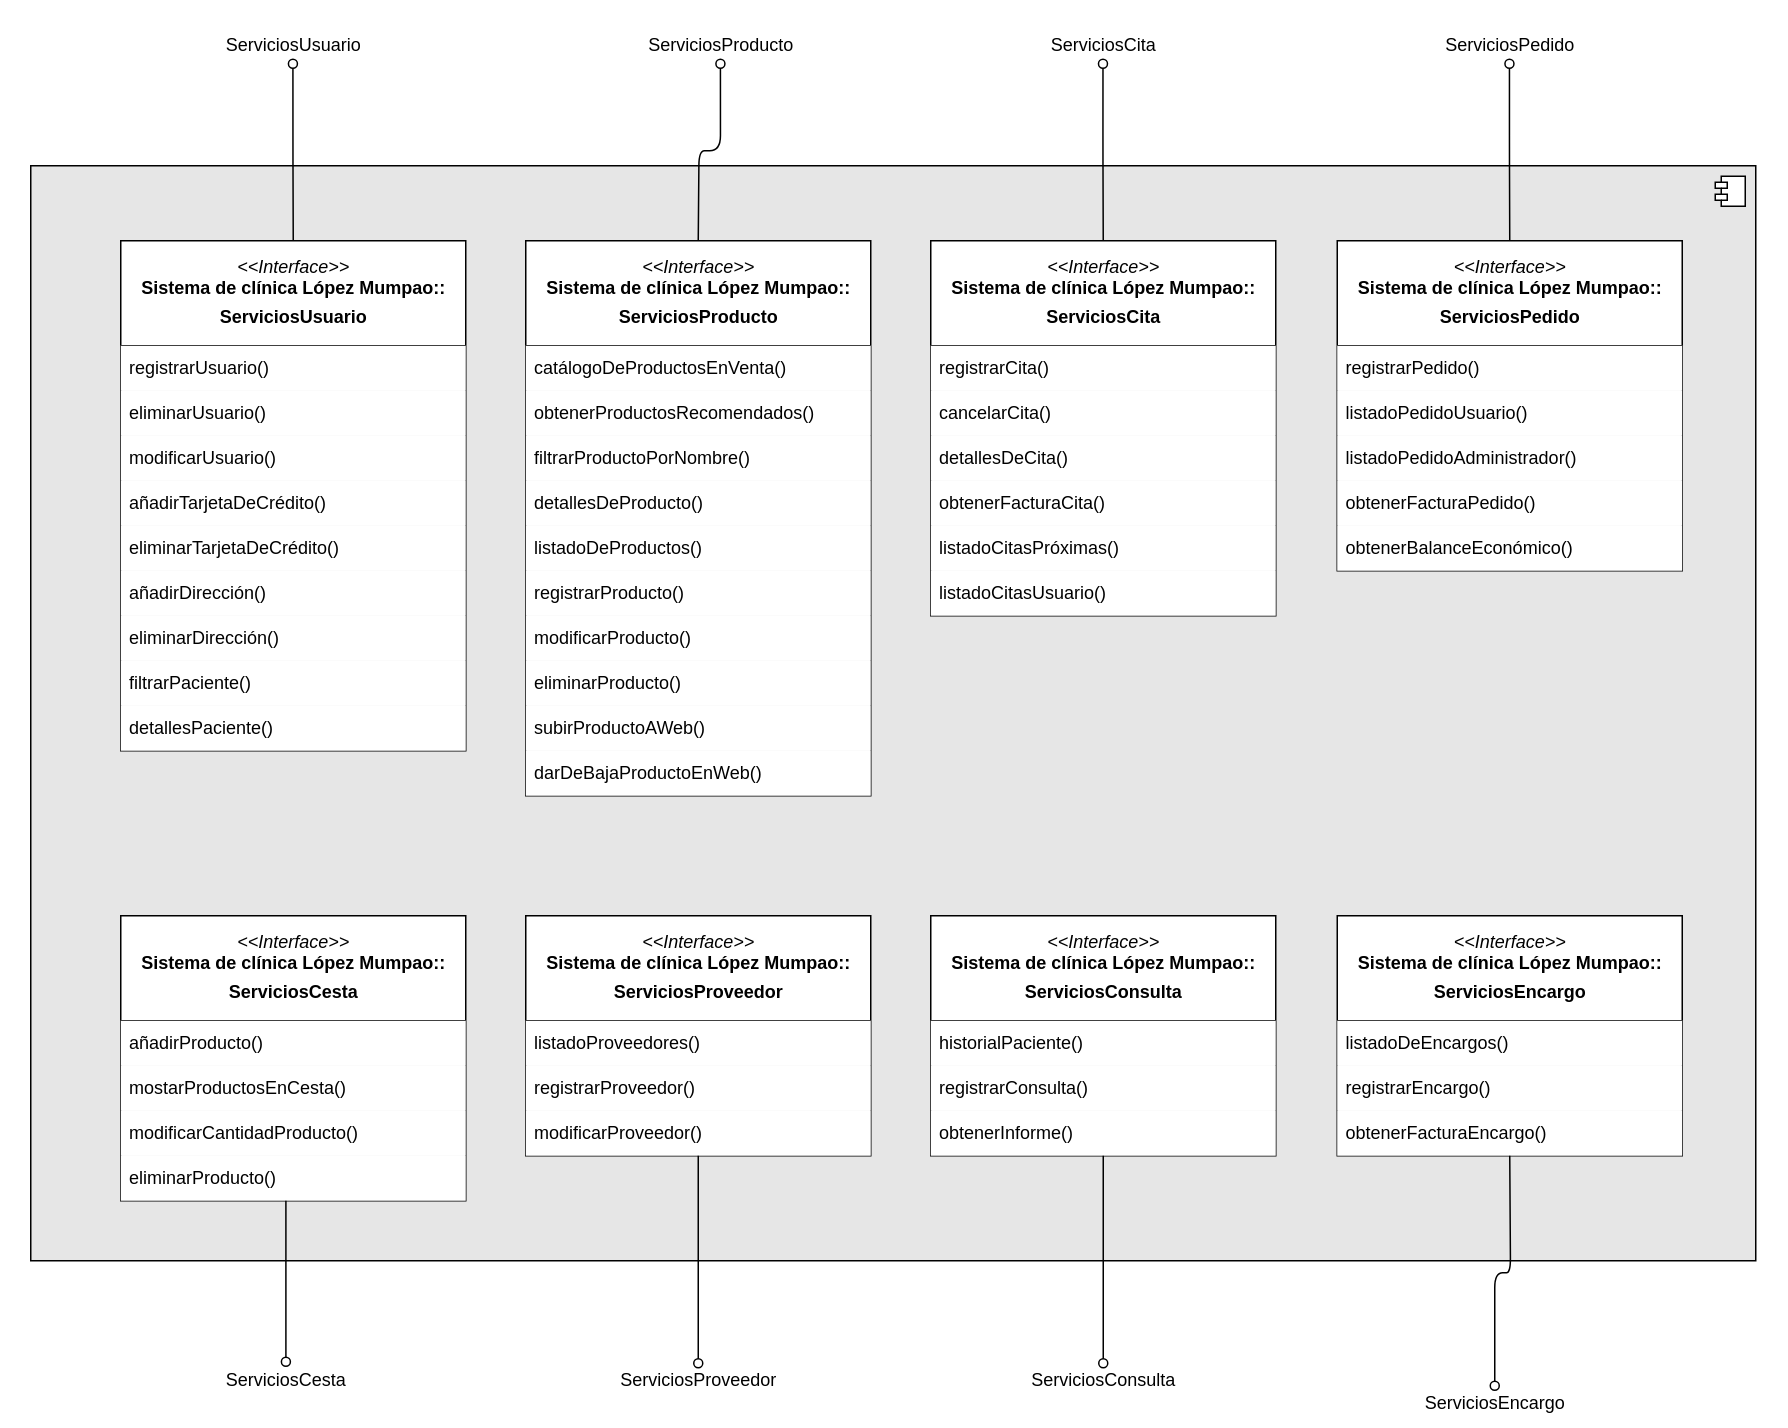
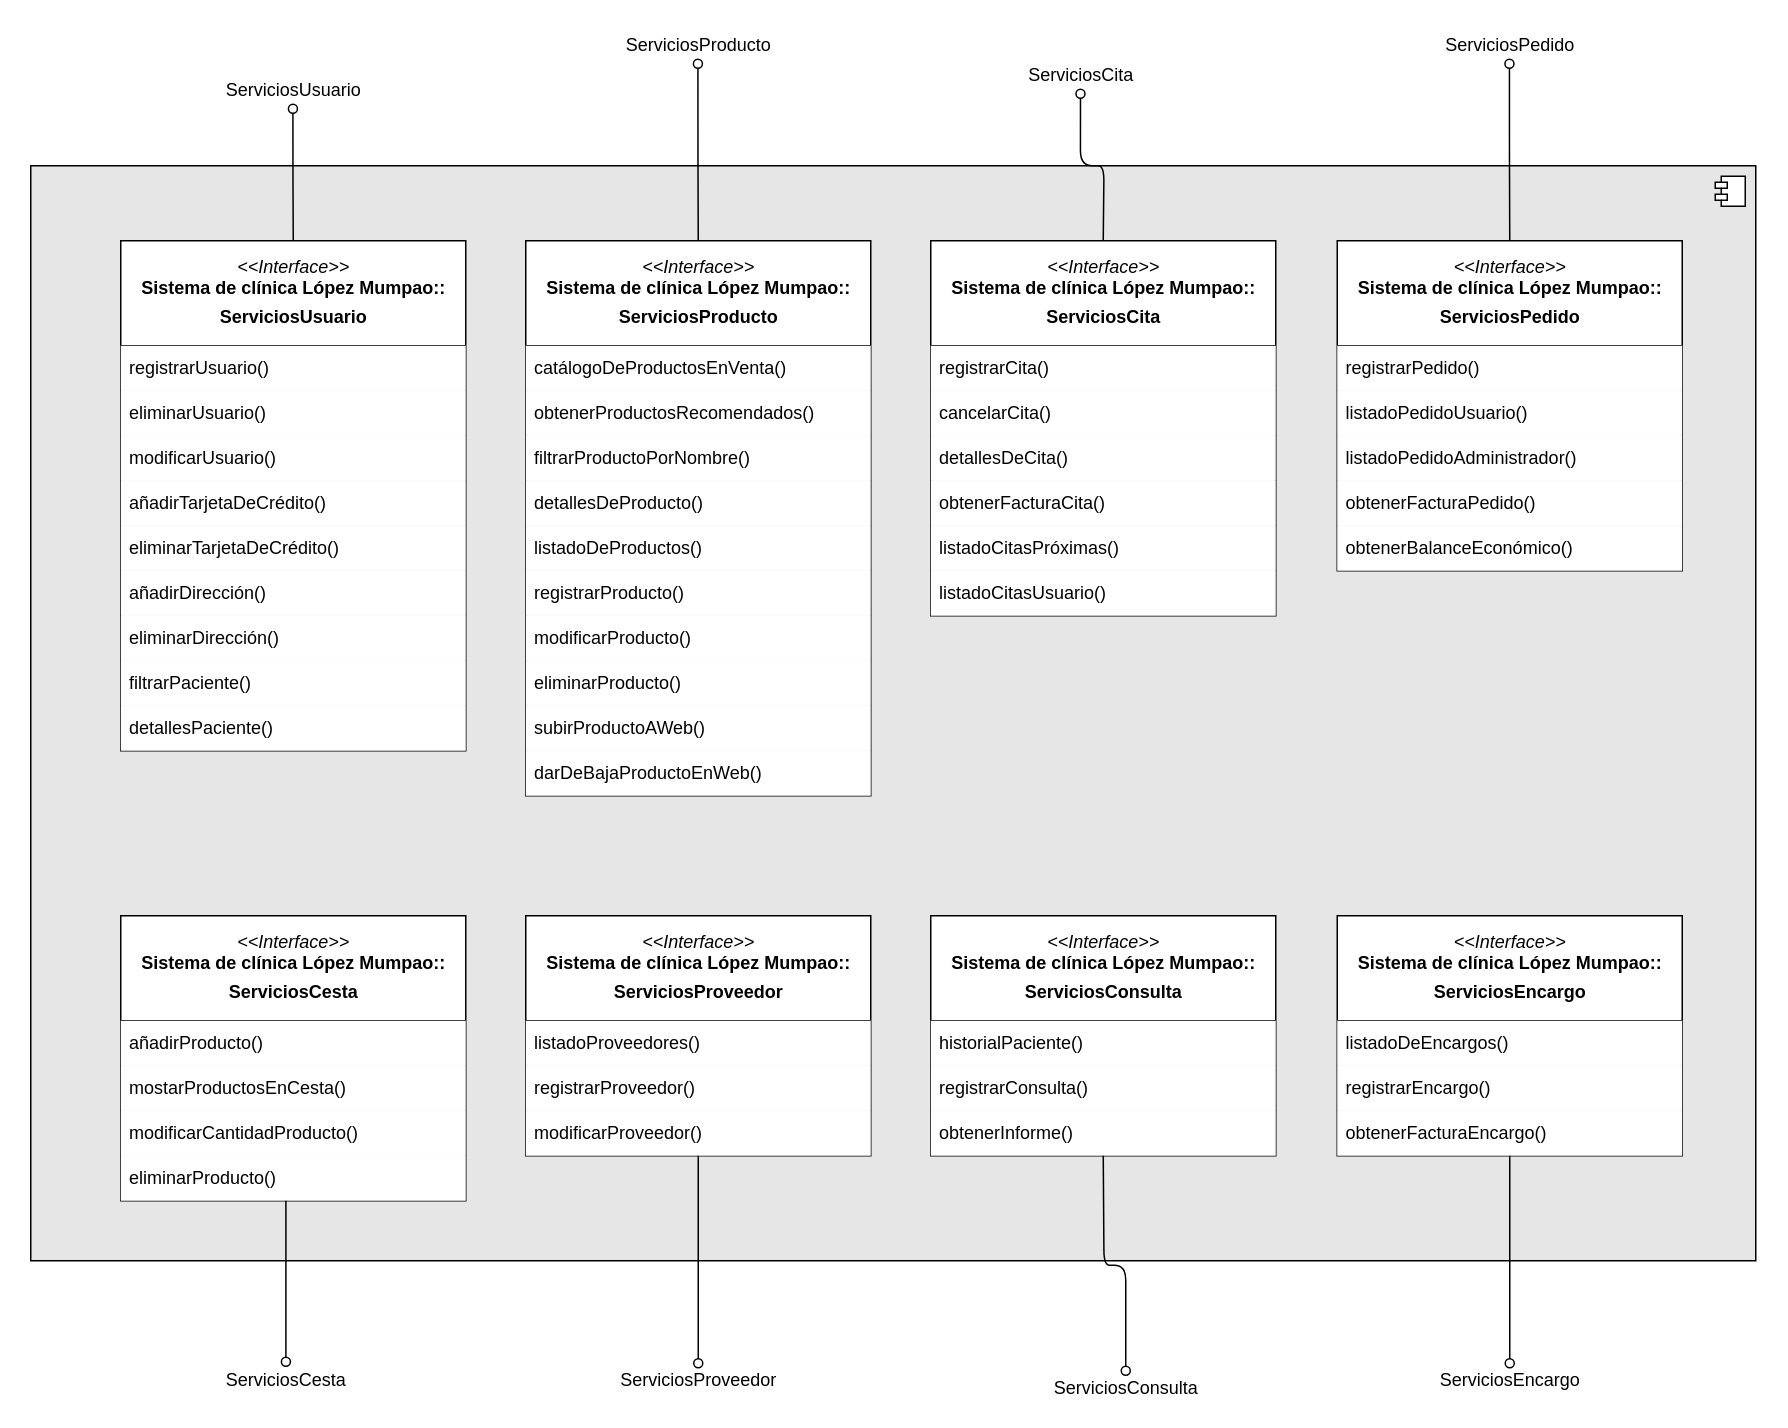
(293, 46) -> (293, 91)
(721, 46) -> (698, 46)
(1103, 46) -> (1081, 76)
(1103, 1381) -> (1126, 1388)
(1495, 1403) -> (1510, 1381)
